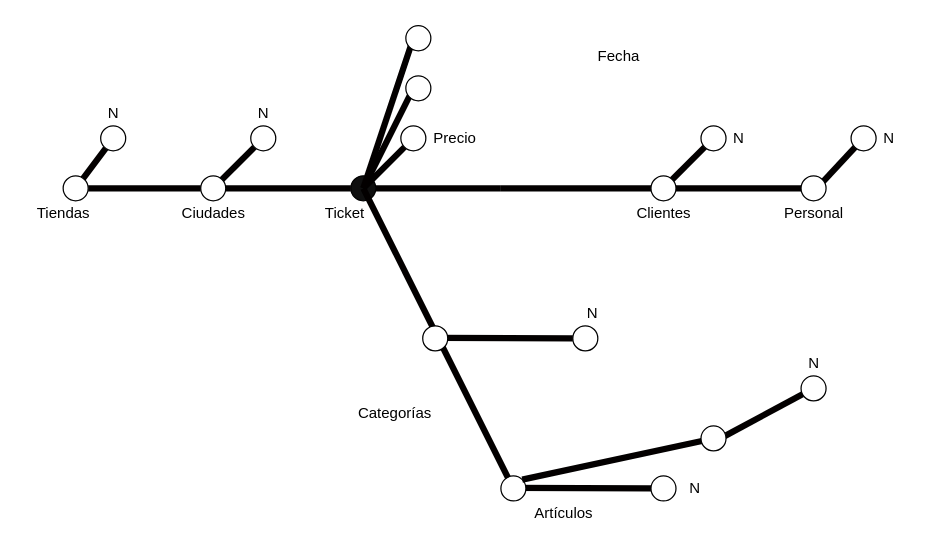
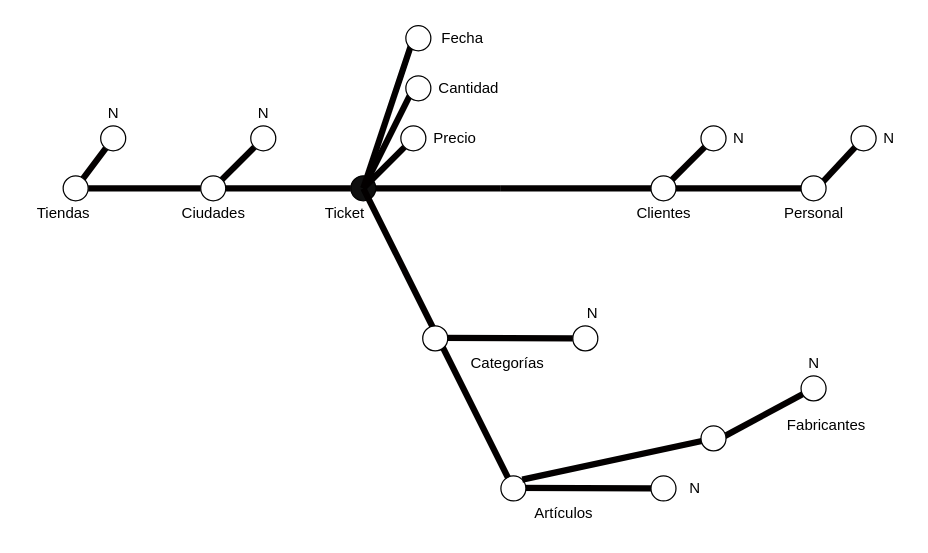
(618, 57) -> (462, 38)
none -> (468, 88)
(394, 413) -> (507, 363)
none -> (826, 426)
